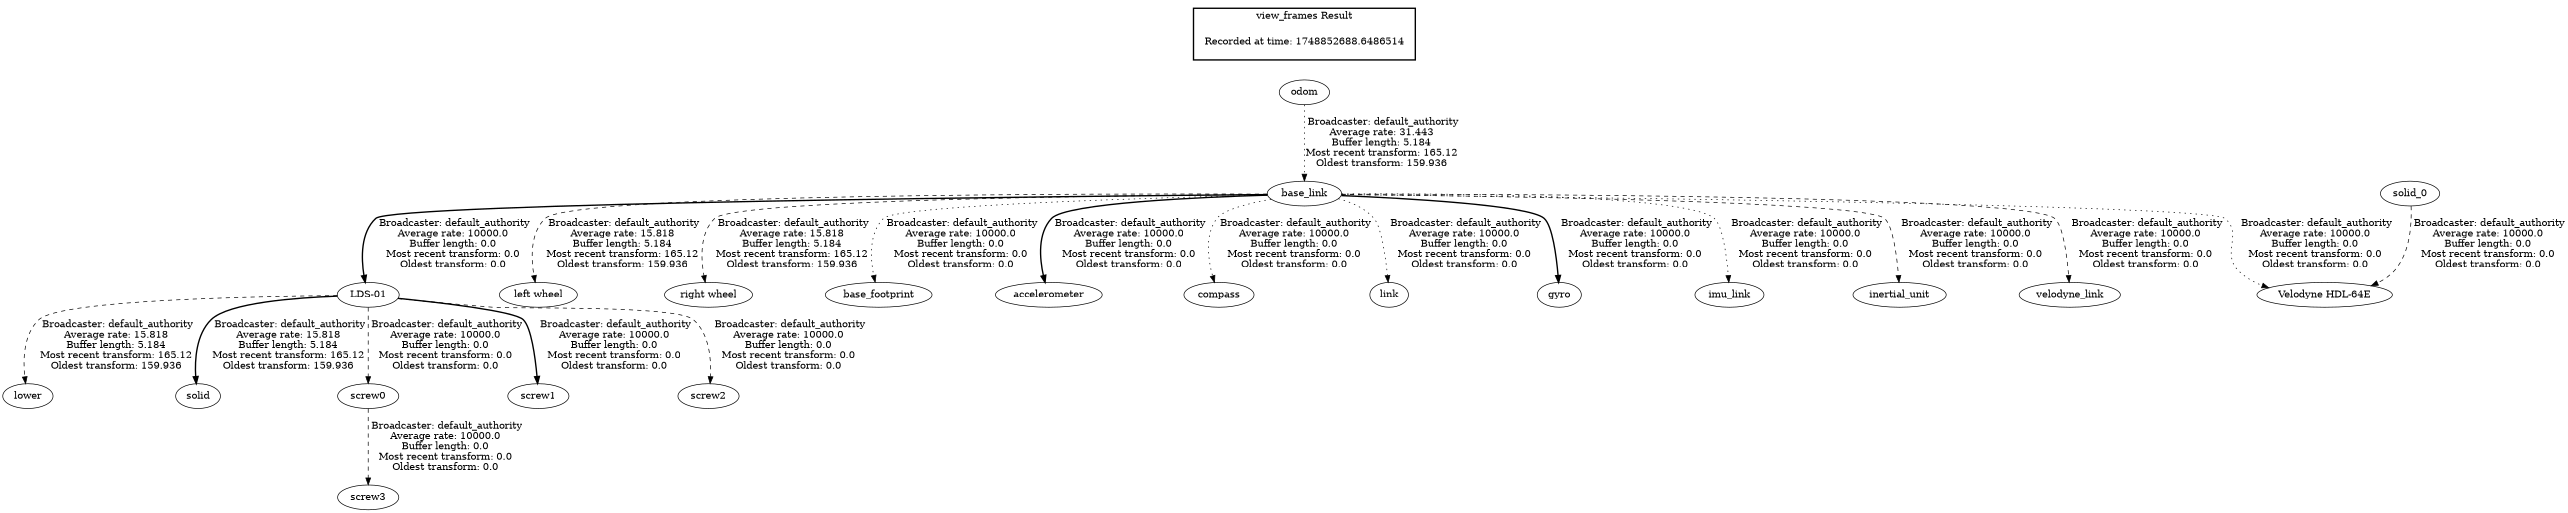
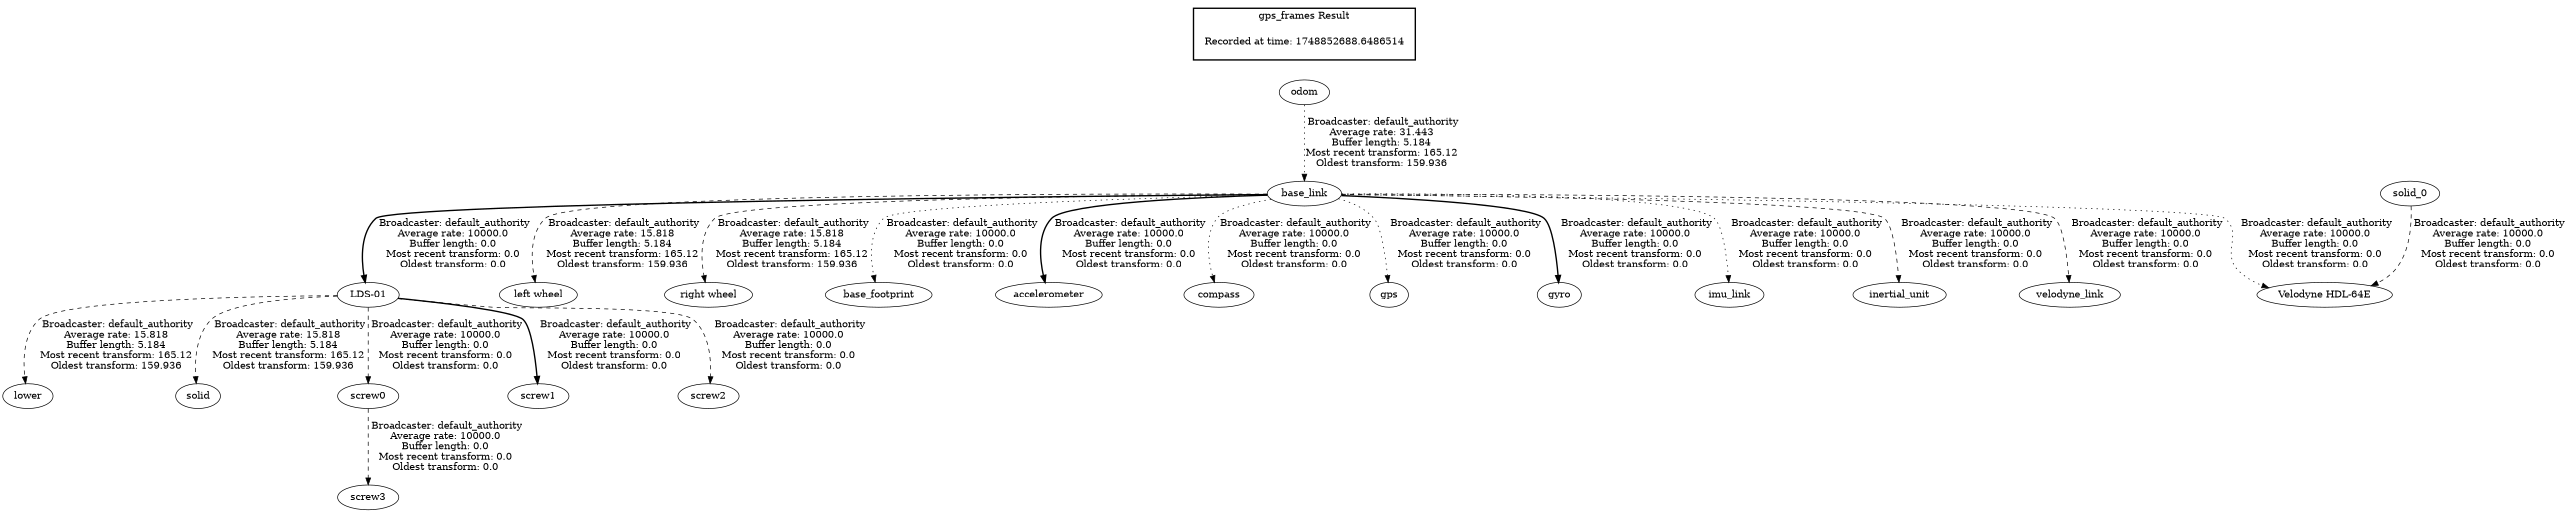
(1304, 16) -> (1304, 16)
(1389, 295) -> (1389, 295)
(243, 306) -> (243, 306)
